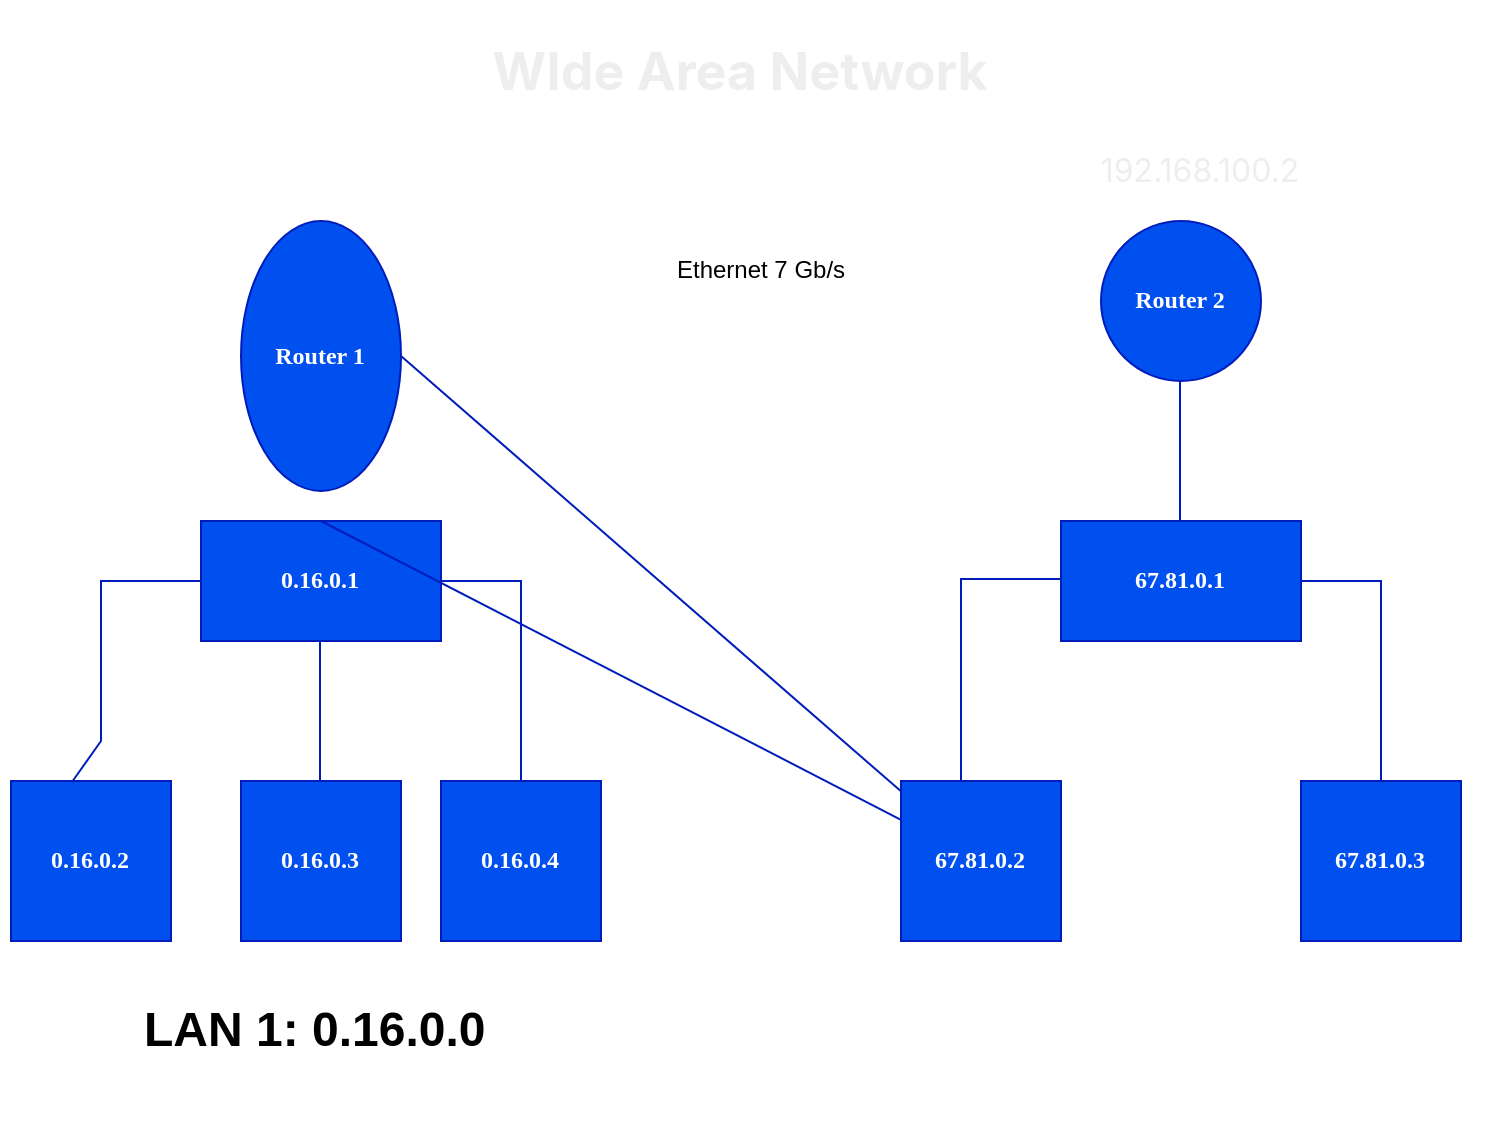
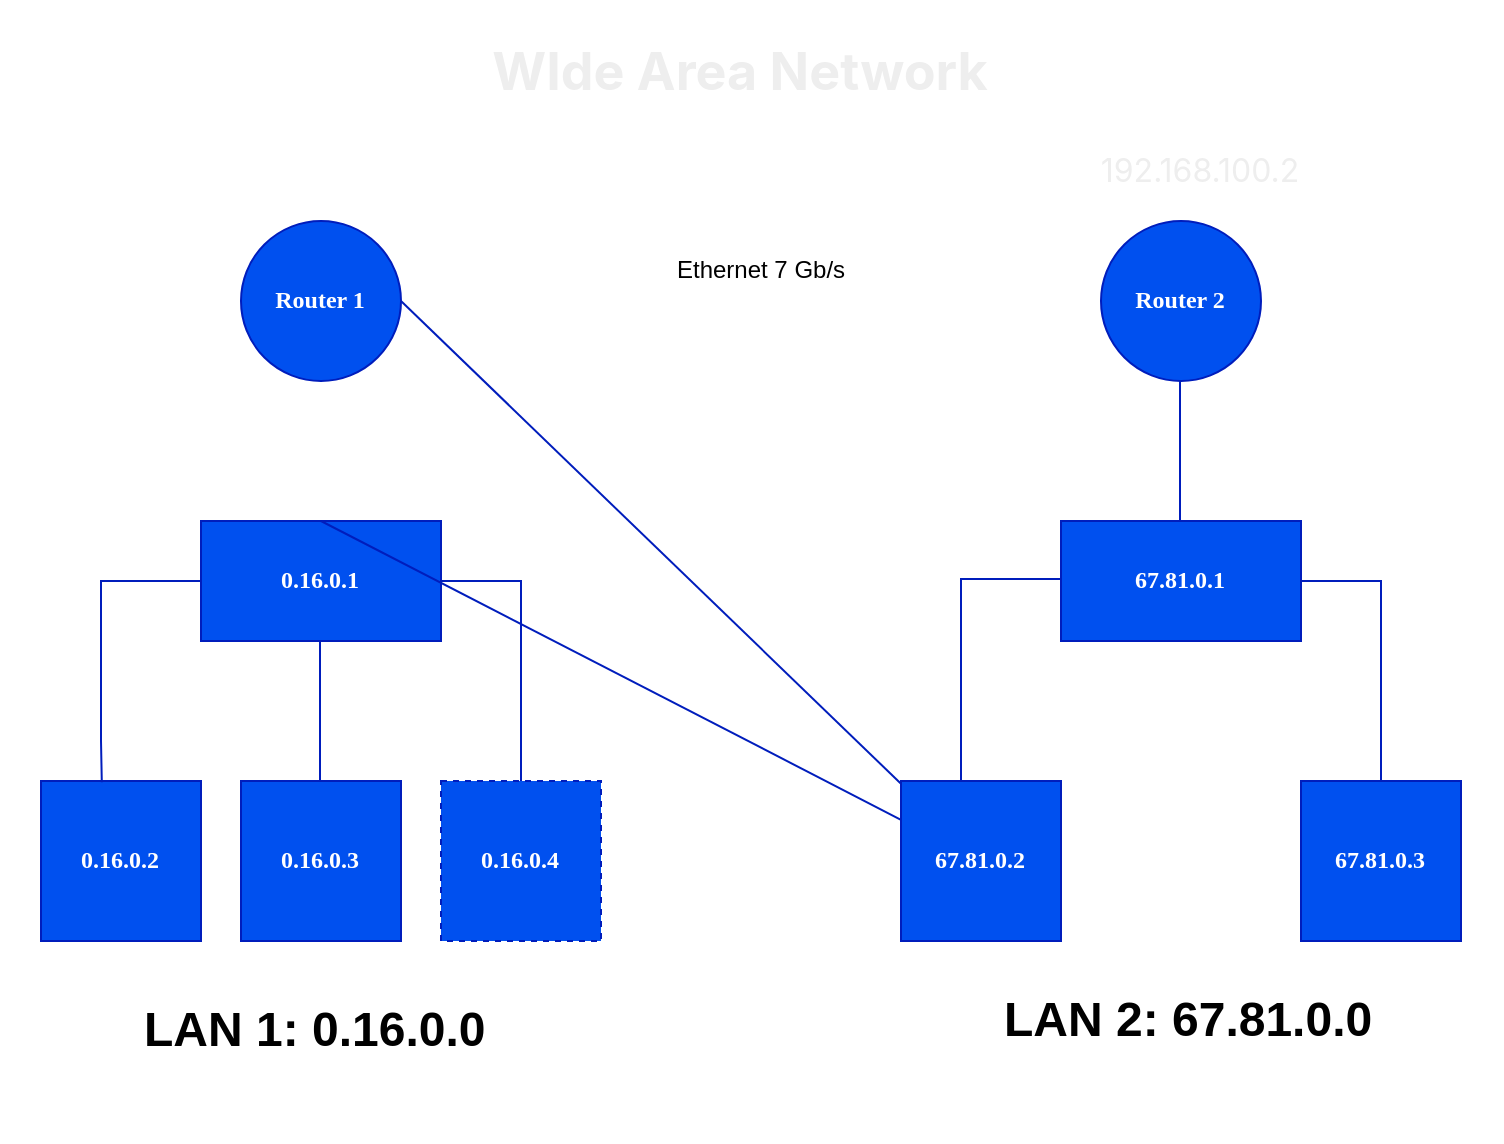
(321, 356) -> (321, 301)
(91, 861) -> (121, 861)
(521, 861) -> (521, 861)
none -> (1201, 1021)
